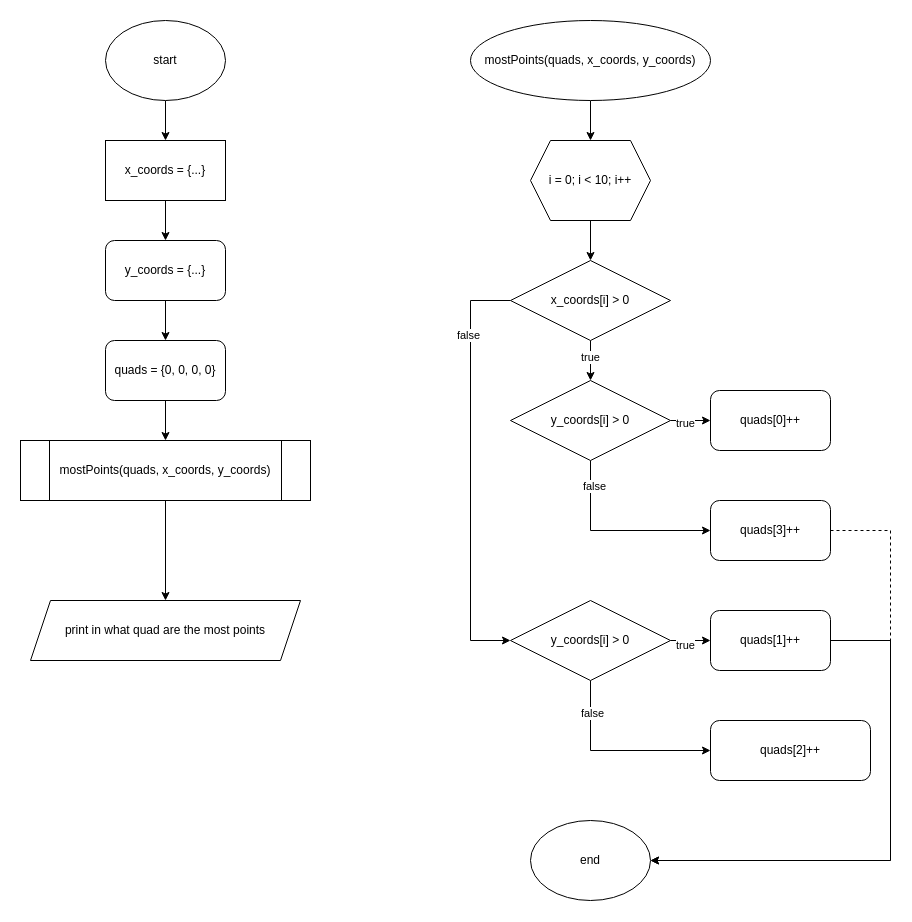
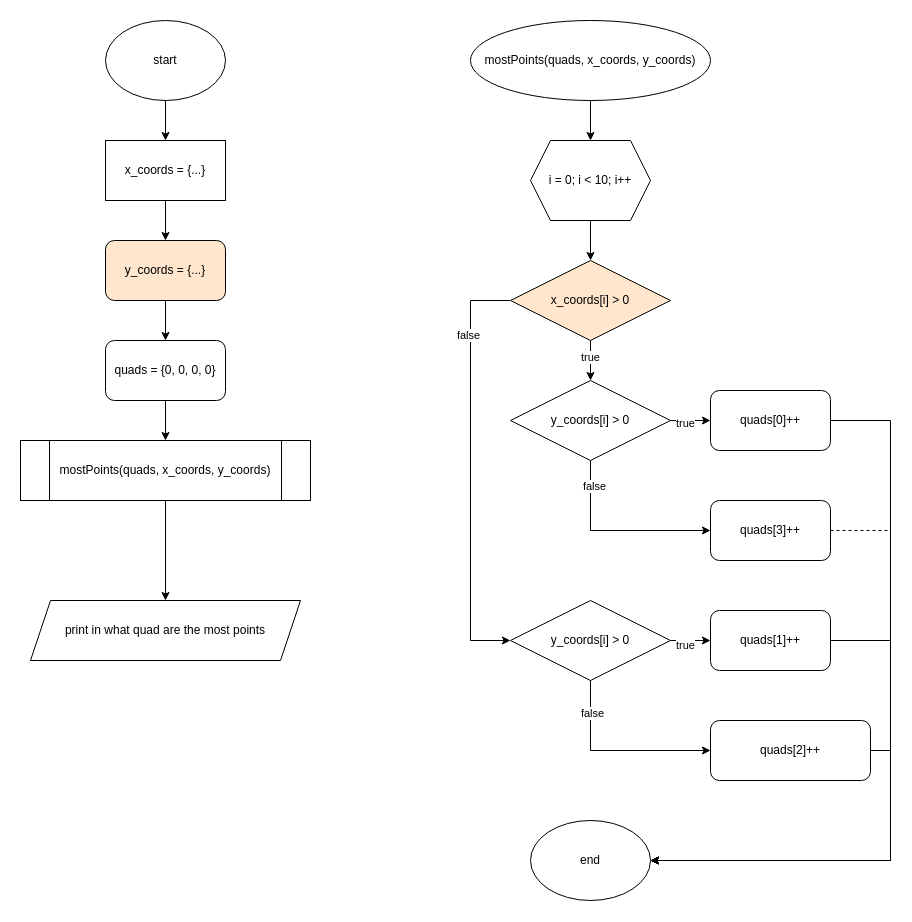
(166, 271) -> (166, 271)
(591, 301) -> (591, 301)
none -> (891, 445)
none -> (880, 751)
